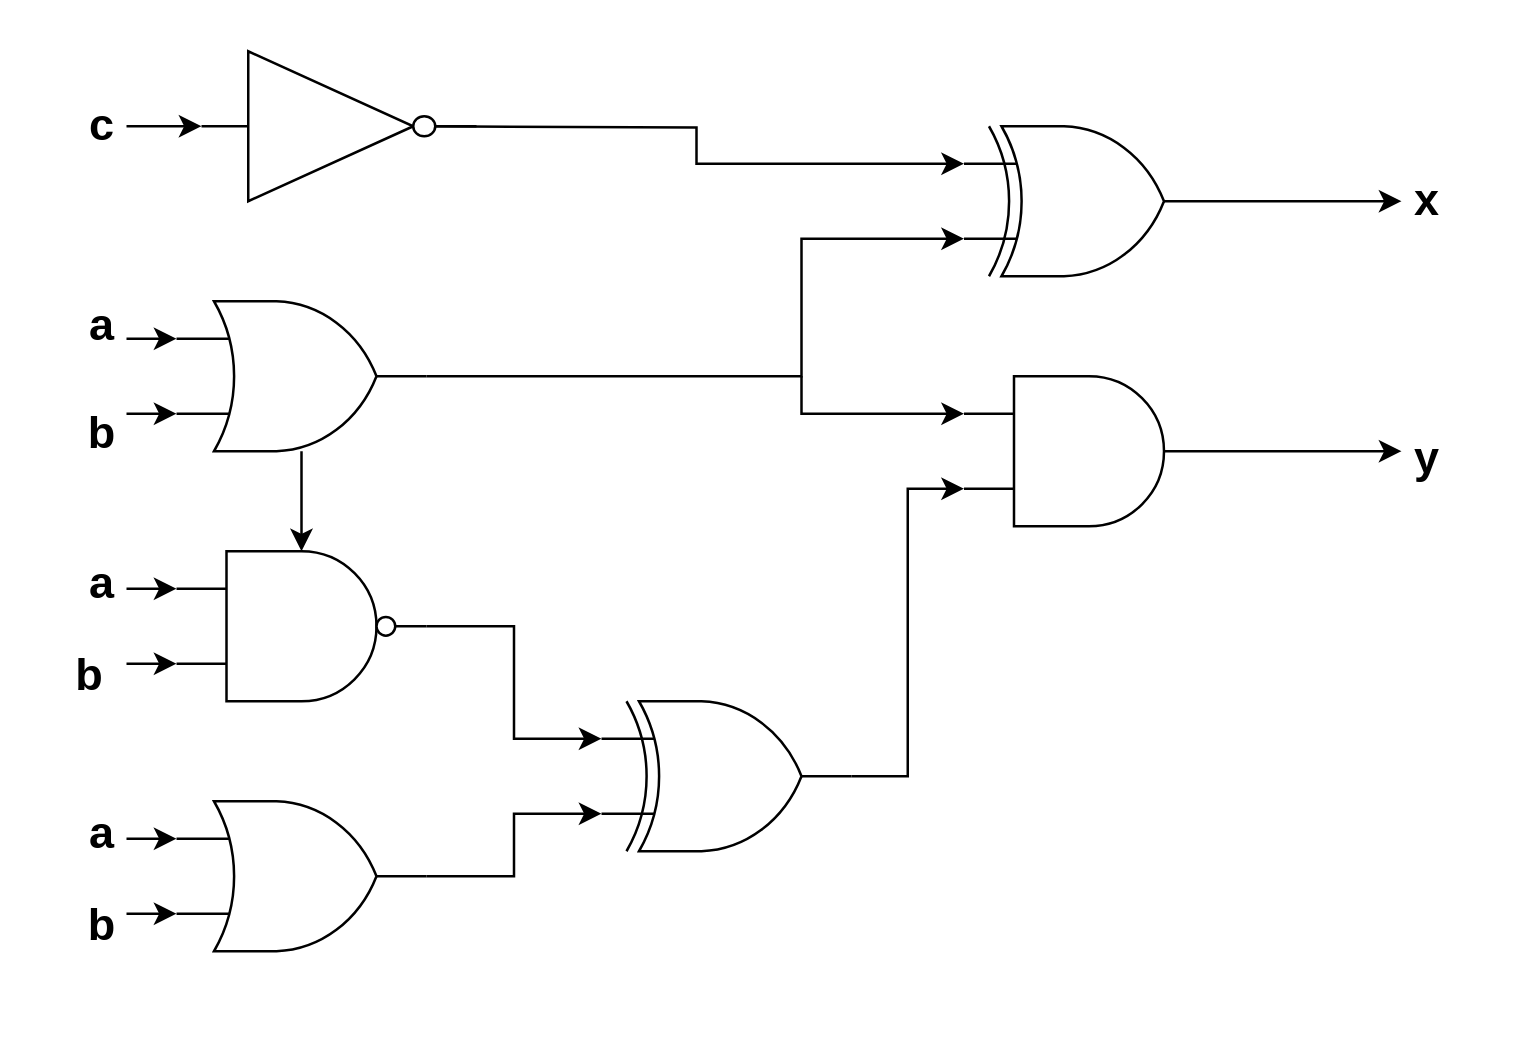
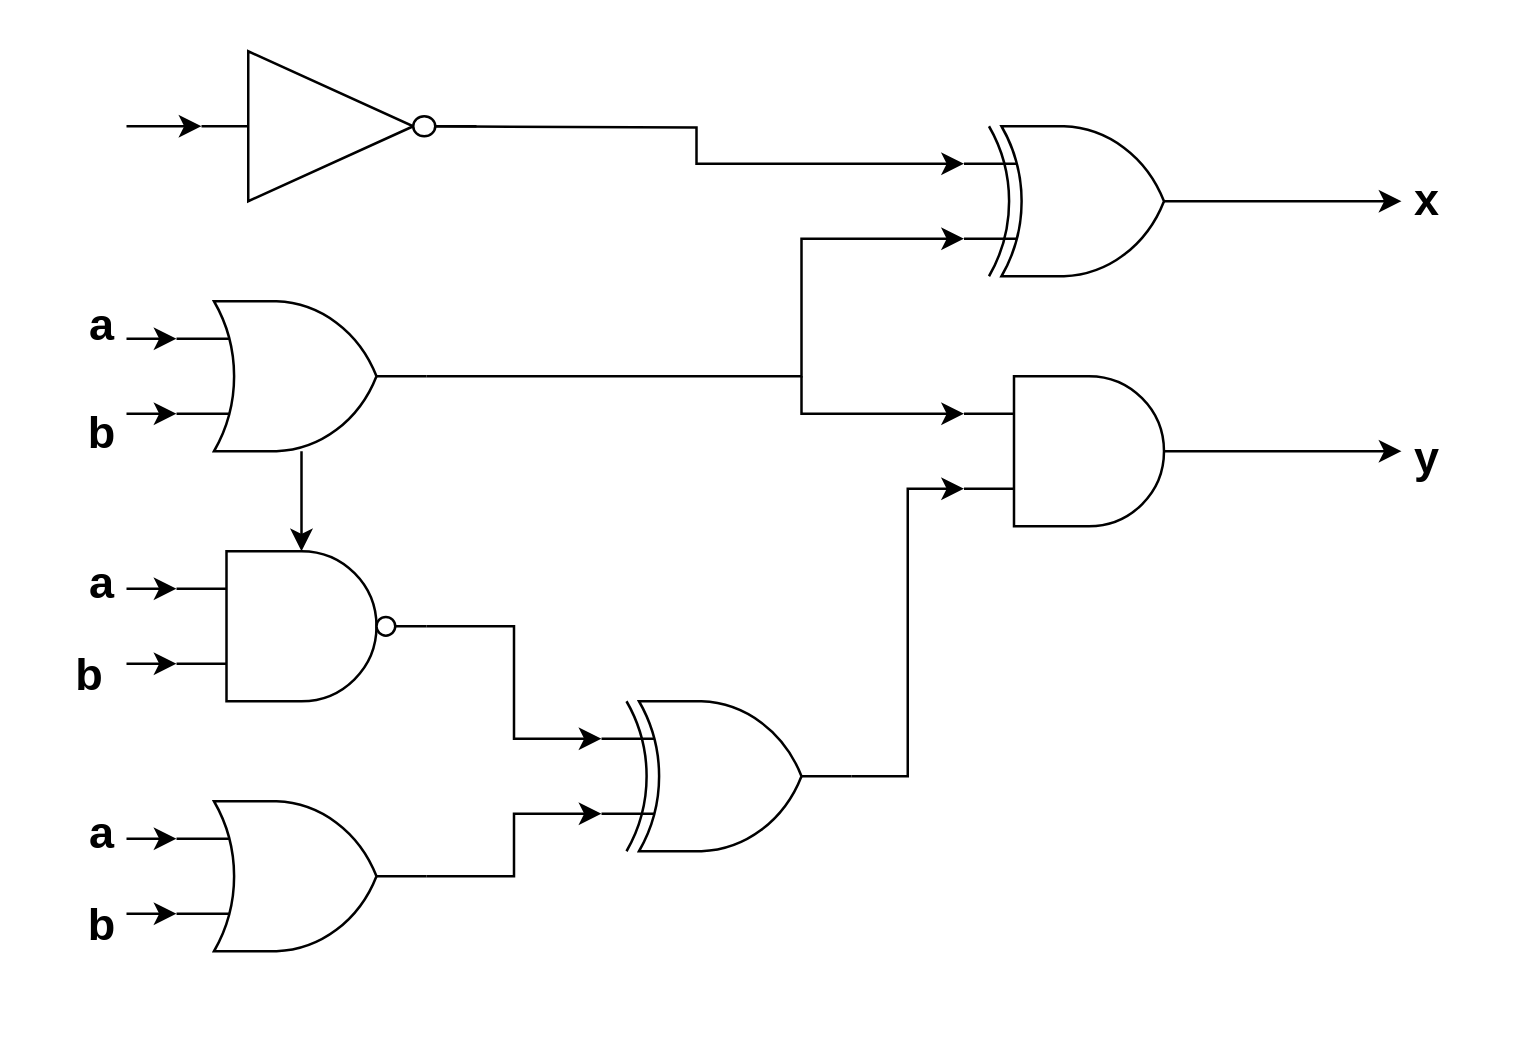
(101, 126) -> none
